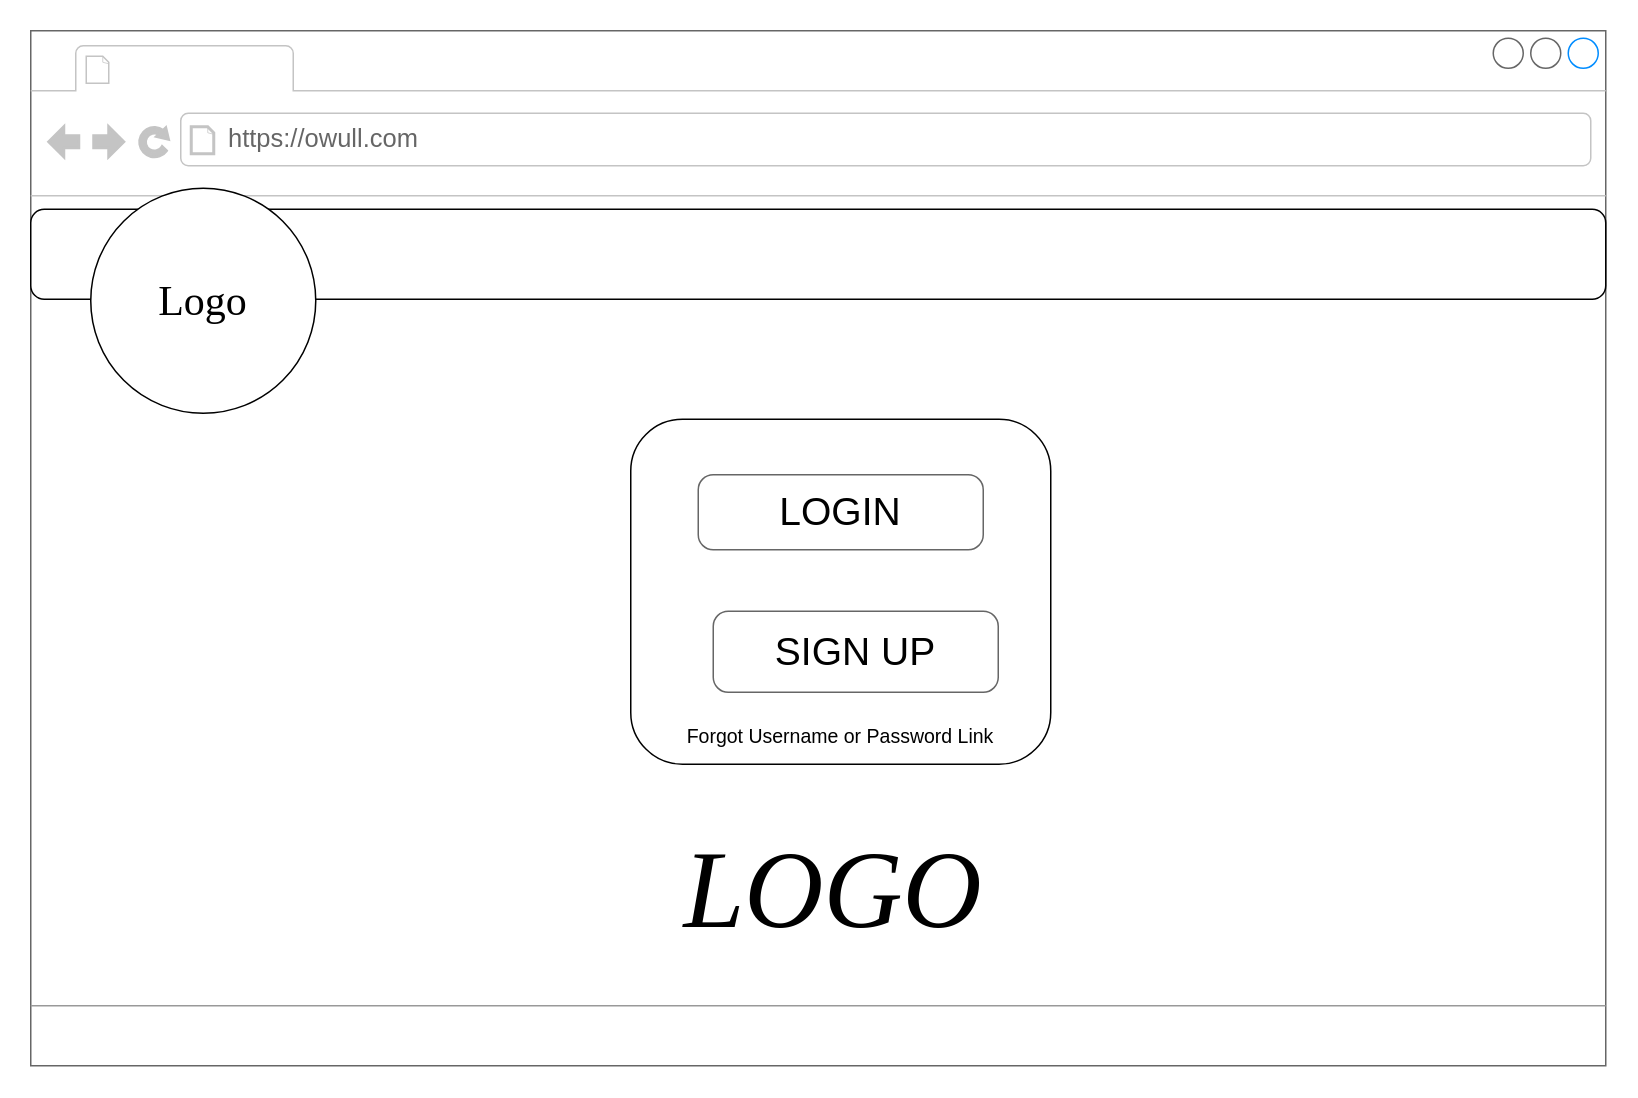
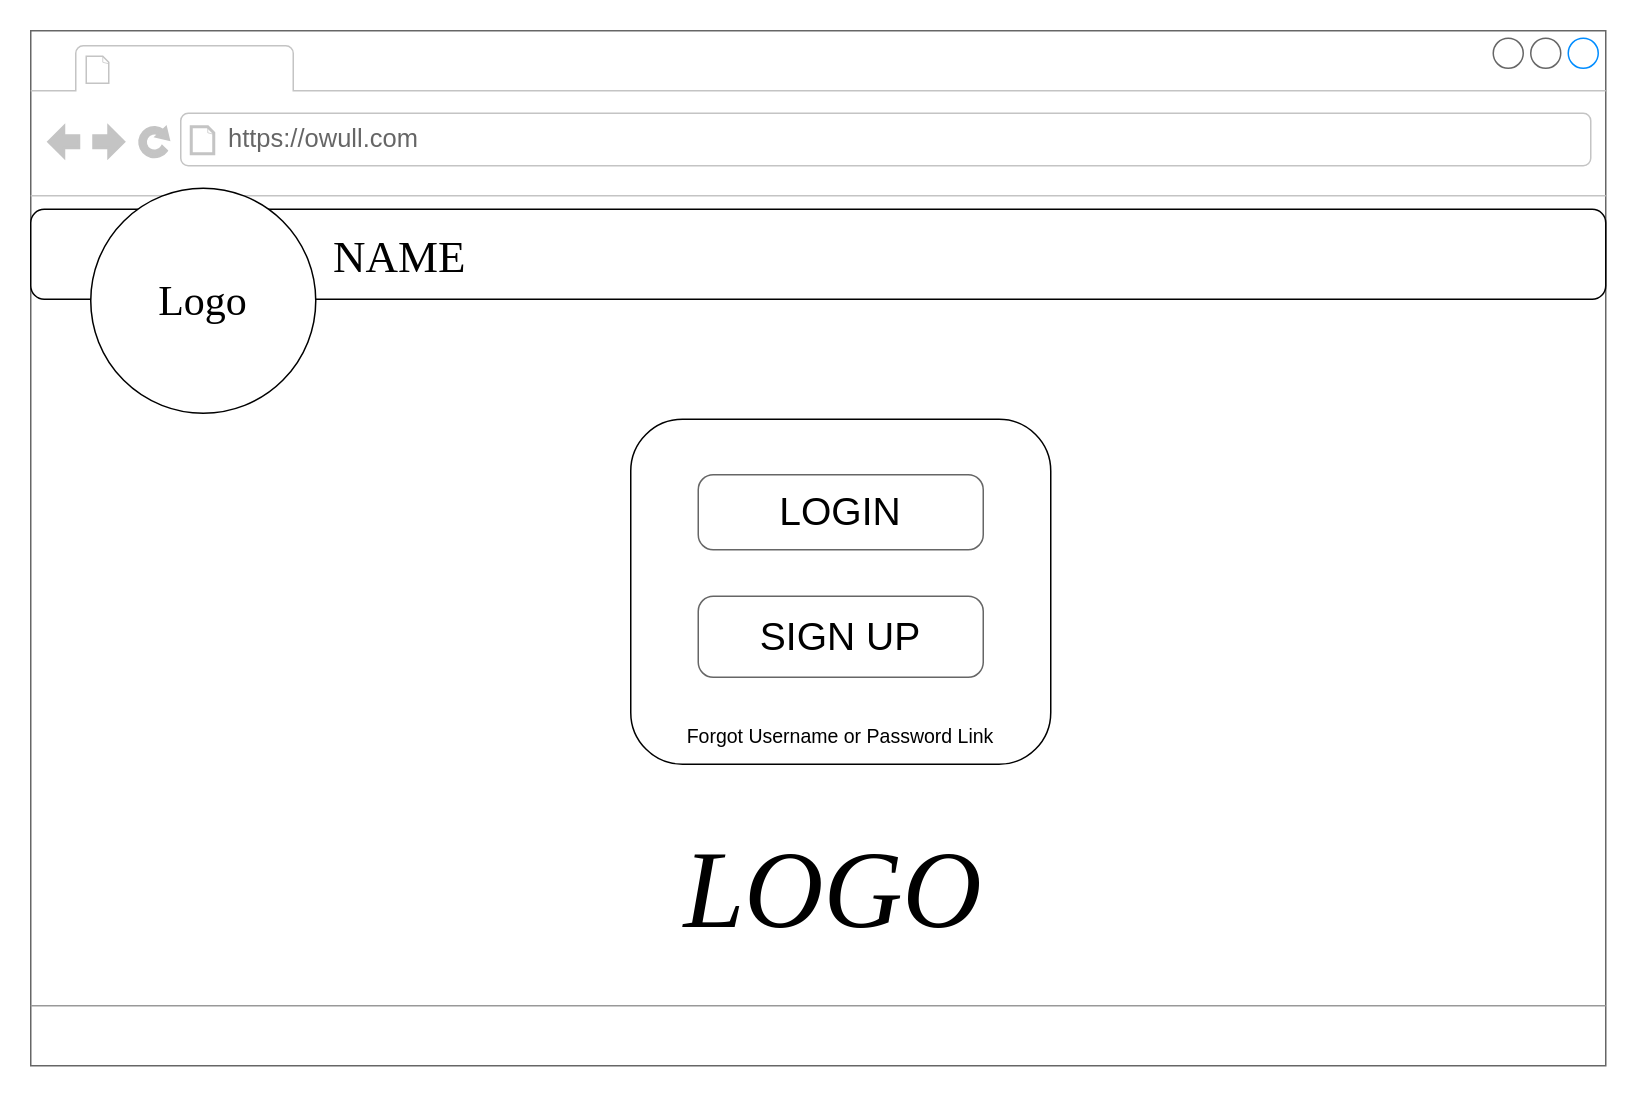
none -> (586, 263)
(856, 652) -> (841, 637)
